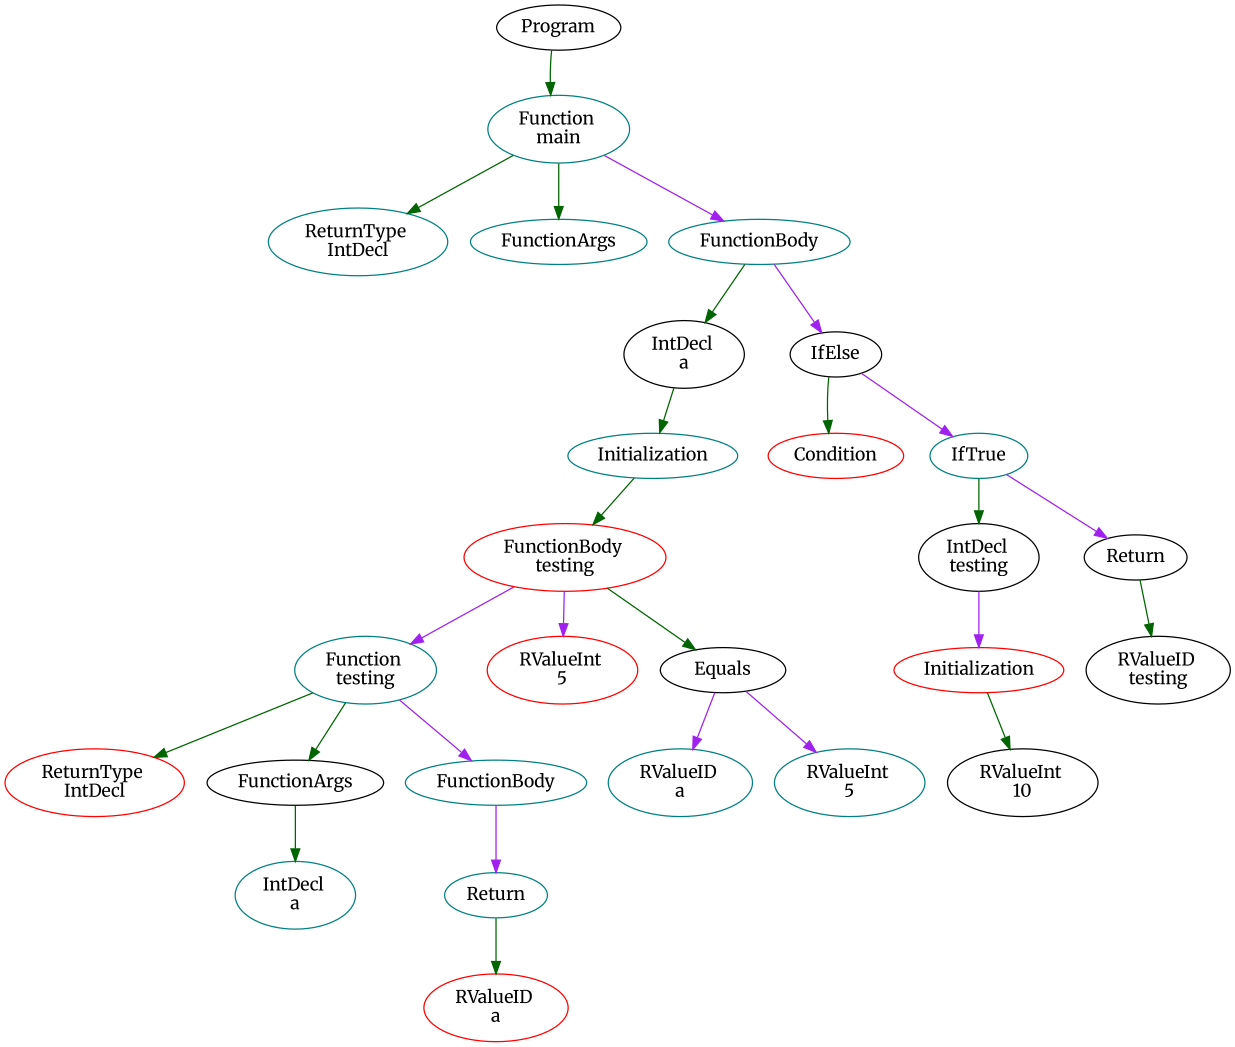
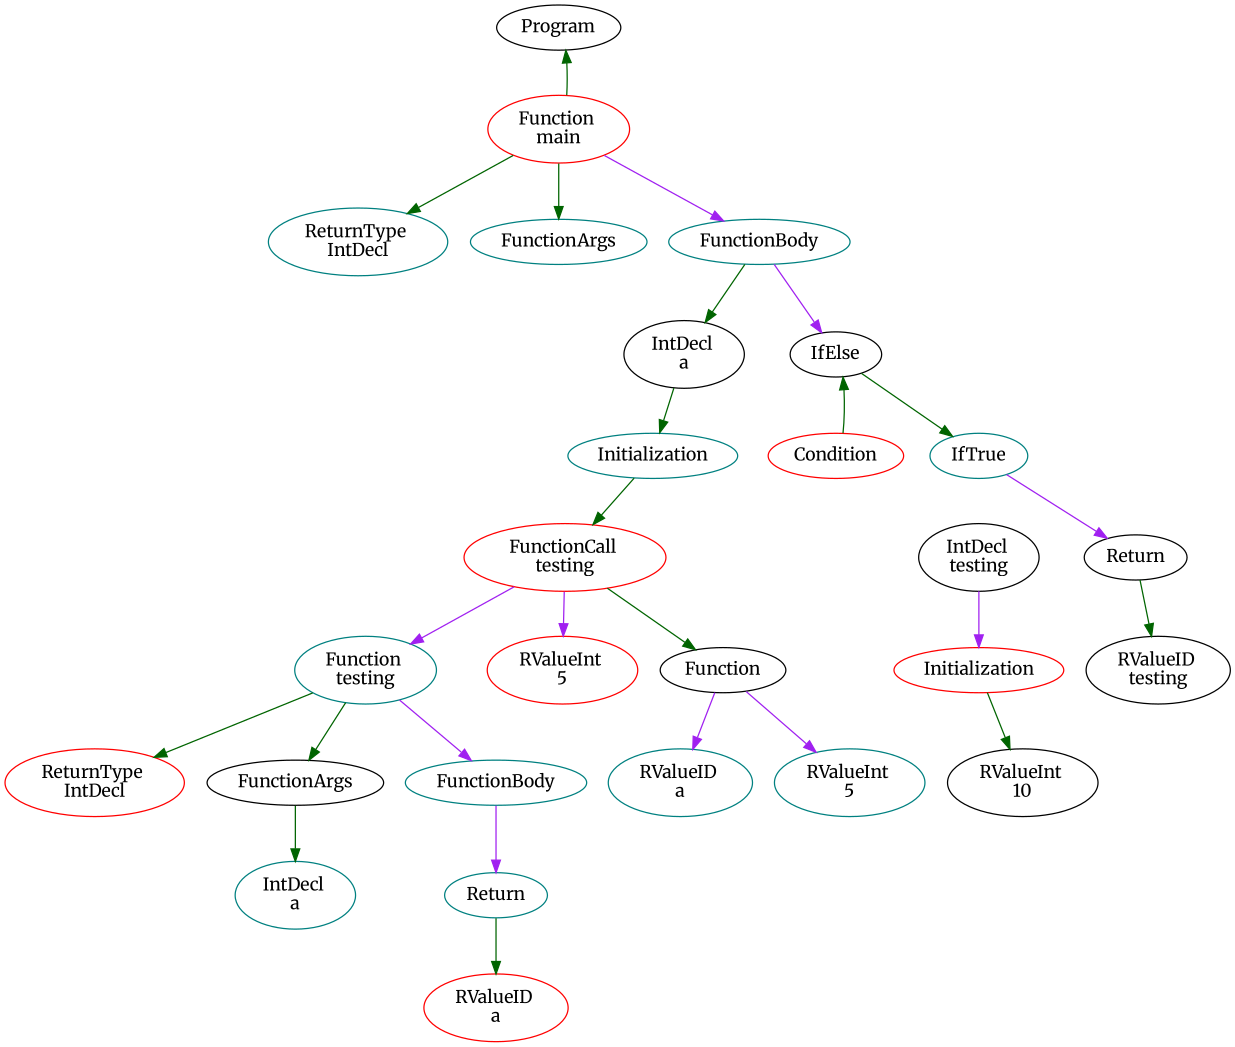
(550, 66) -> (567, 79)
(559, 129) -> (559, 129)
(827, 399) -> (844, 411)
(902, 401) -> (902, 401)
(979, 495) -> none
(565, 557) -> (565, 557)
(723, 670) -> (723, 670)
